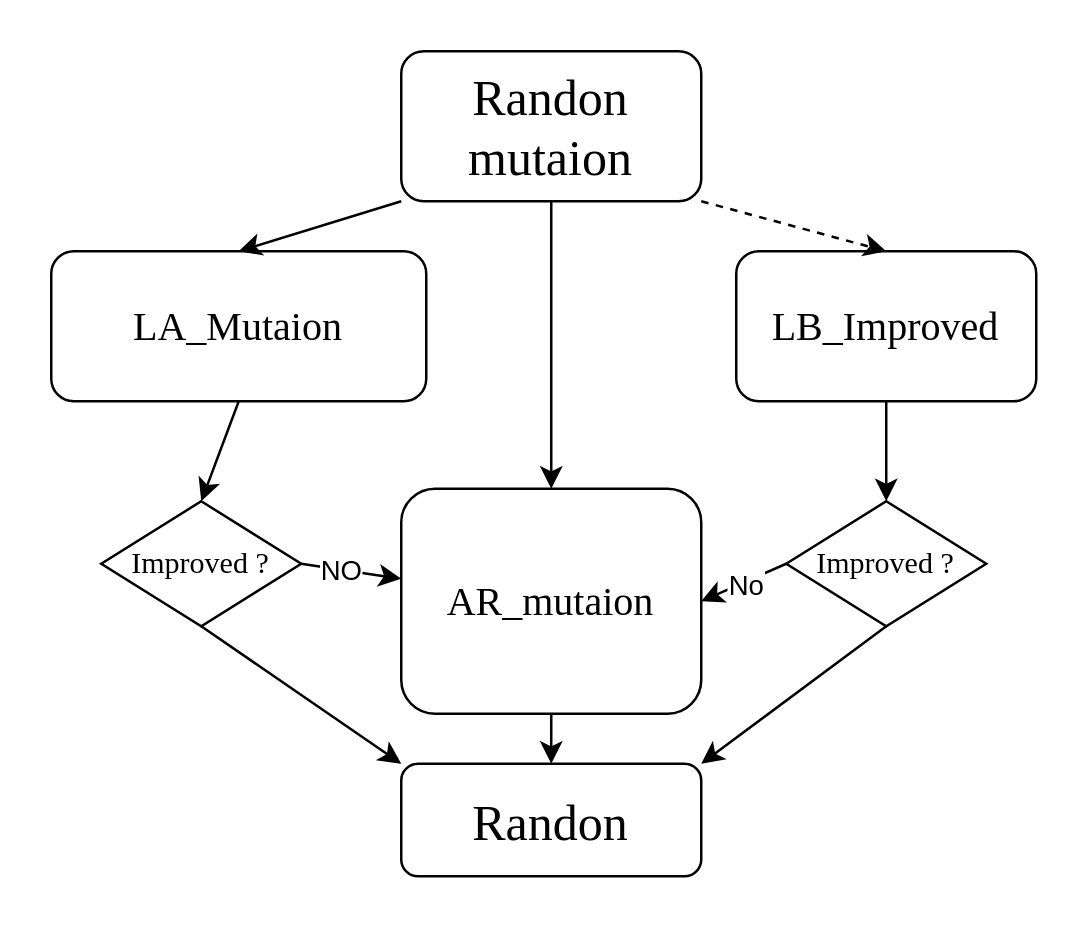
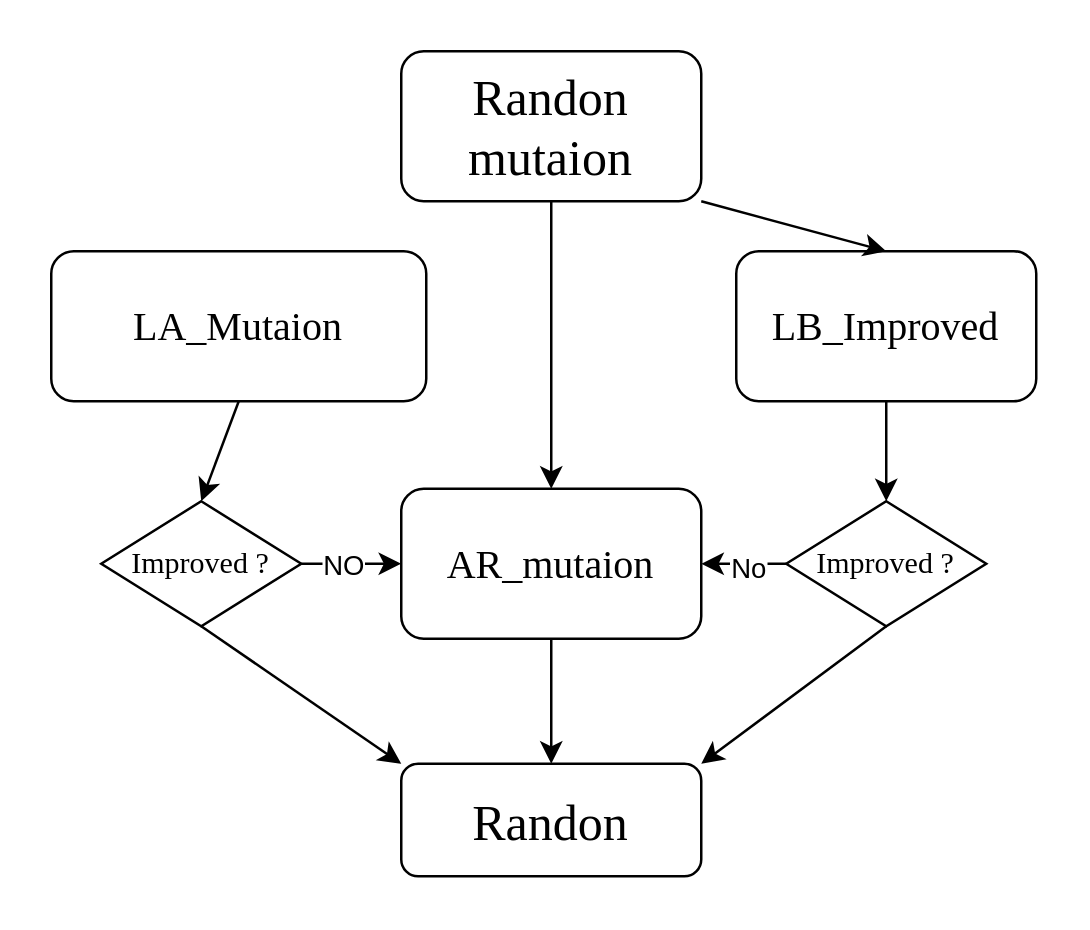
(328, 224) -> none
(788, 225) -> (788, 225)
(551, 601) -> (551, 564)
